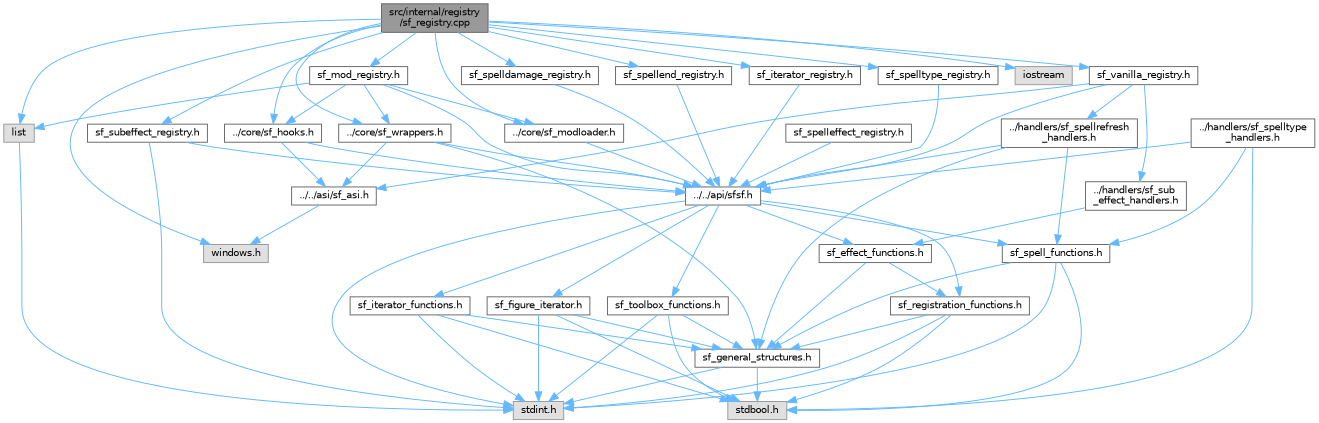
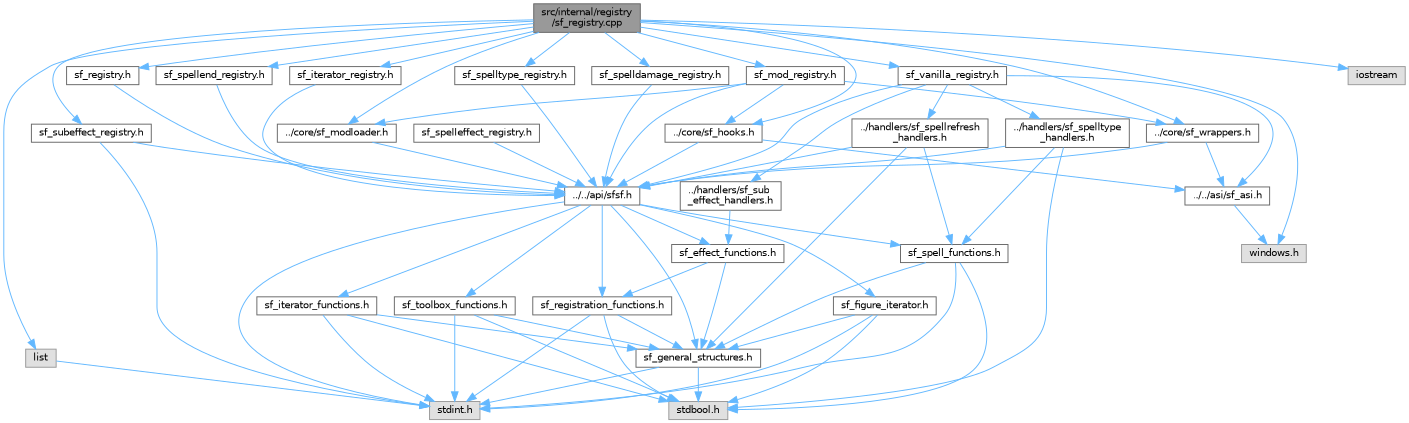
none -> (103, 76)
(176, 102) -> none
none -> (1015, 107)
(609, 205) -> (662, 267)
